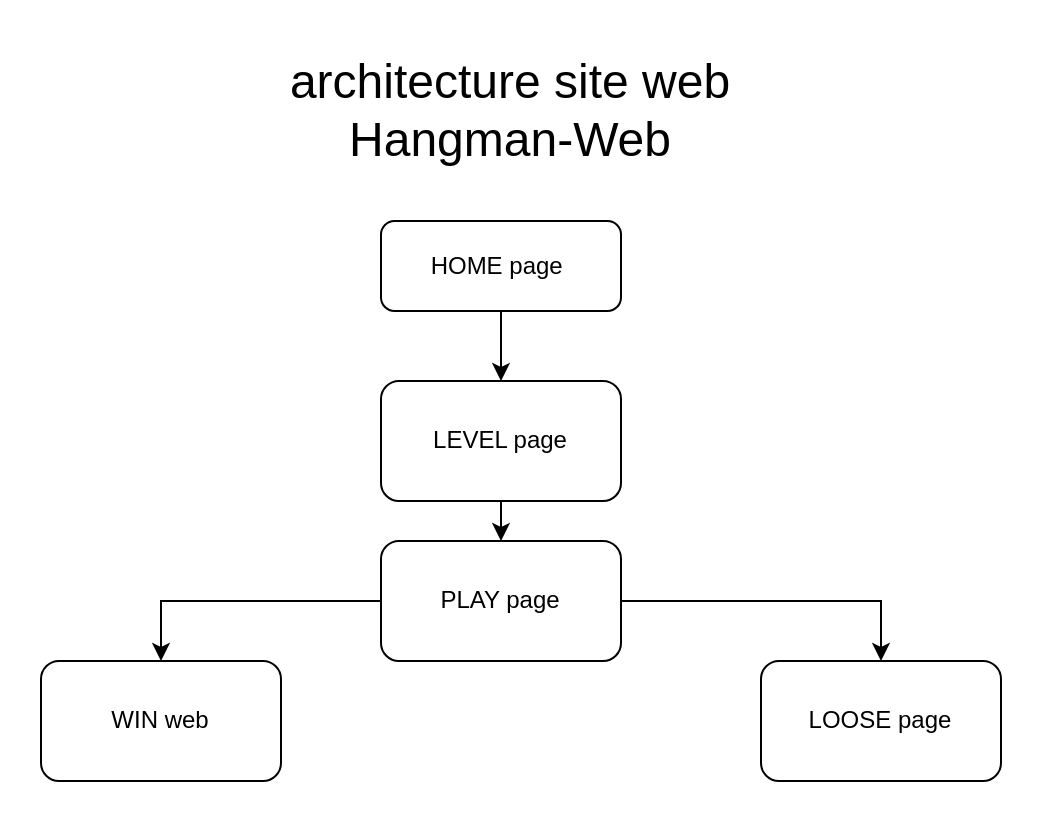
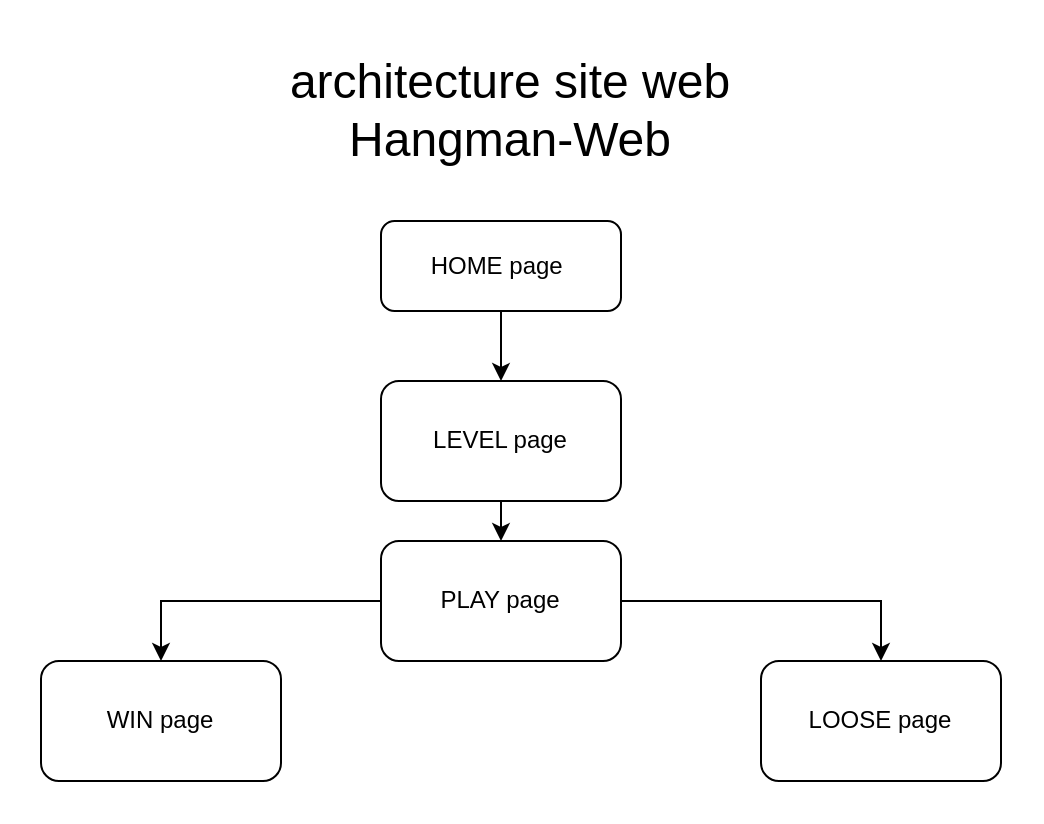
(161, 721) -> (161, 721)
